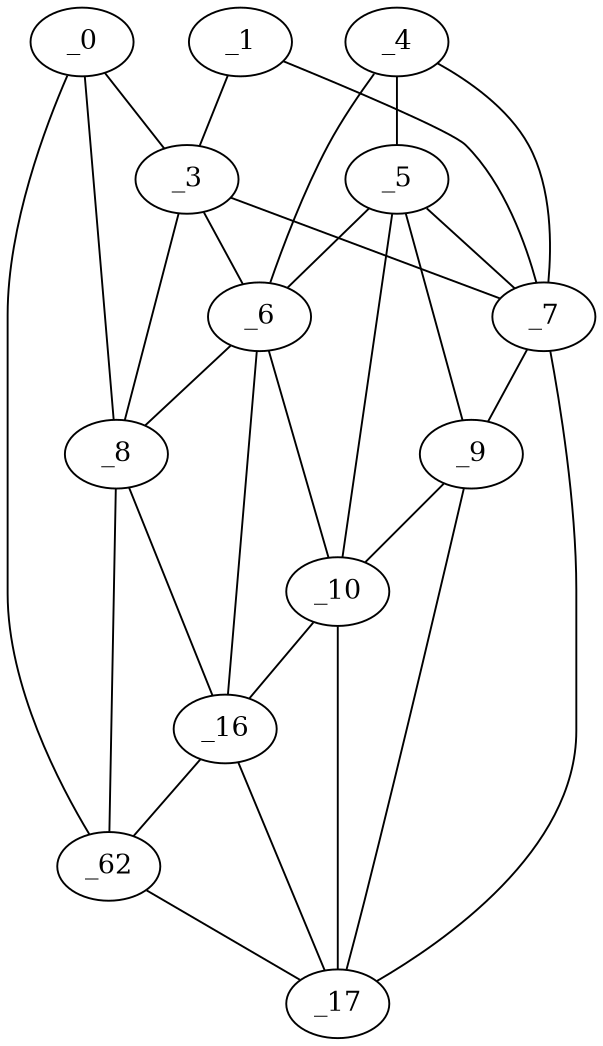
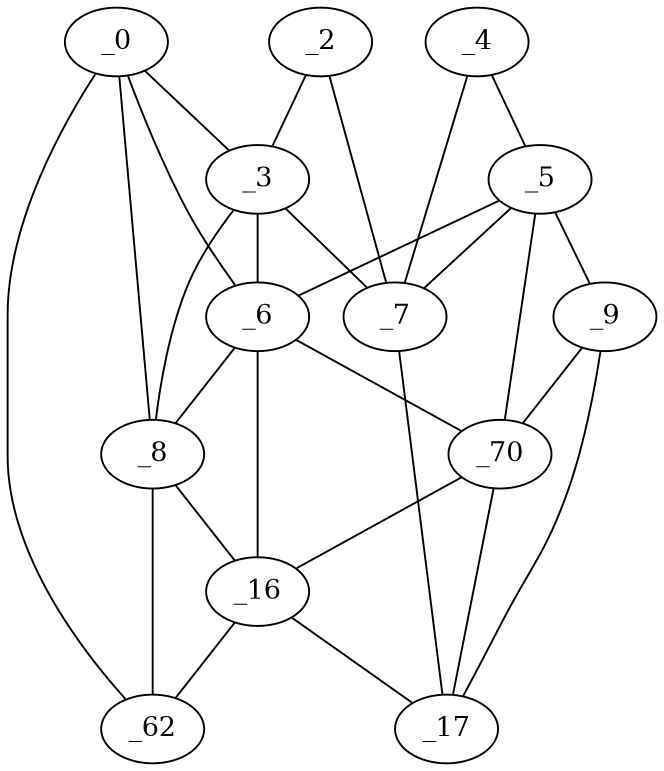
(240, 42) -> (321, 42)
(314, 174) -> (174, 184)
(508, 386) -> none
(338, 592) -> (500, 454)
(223, 935) -> none
